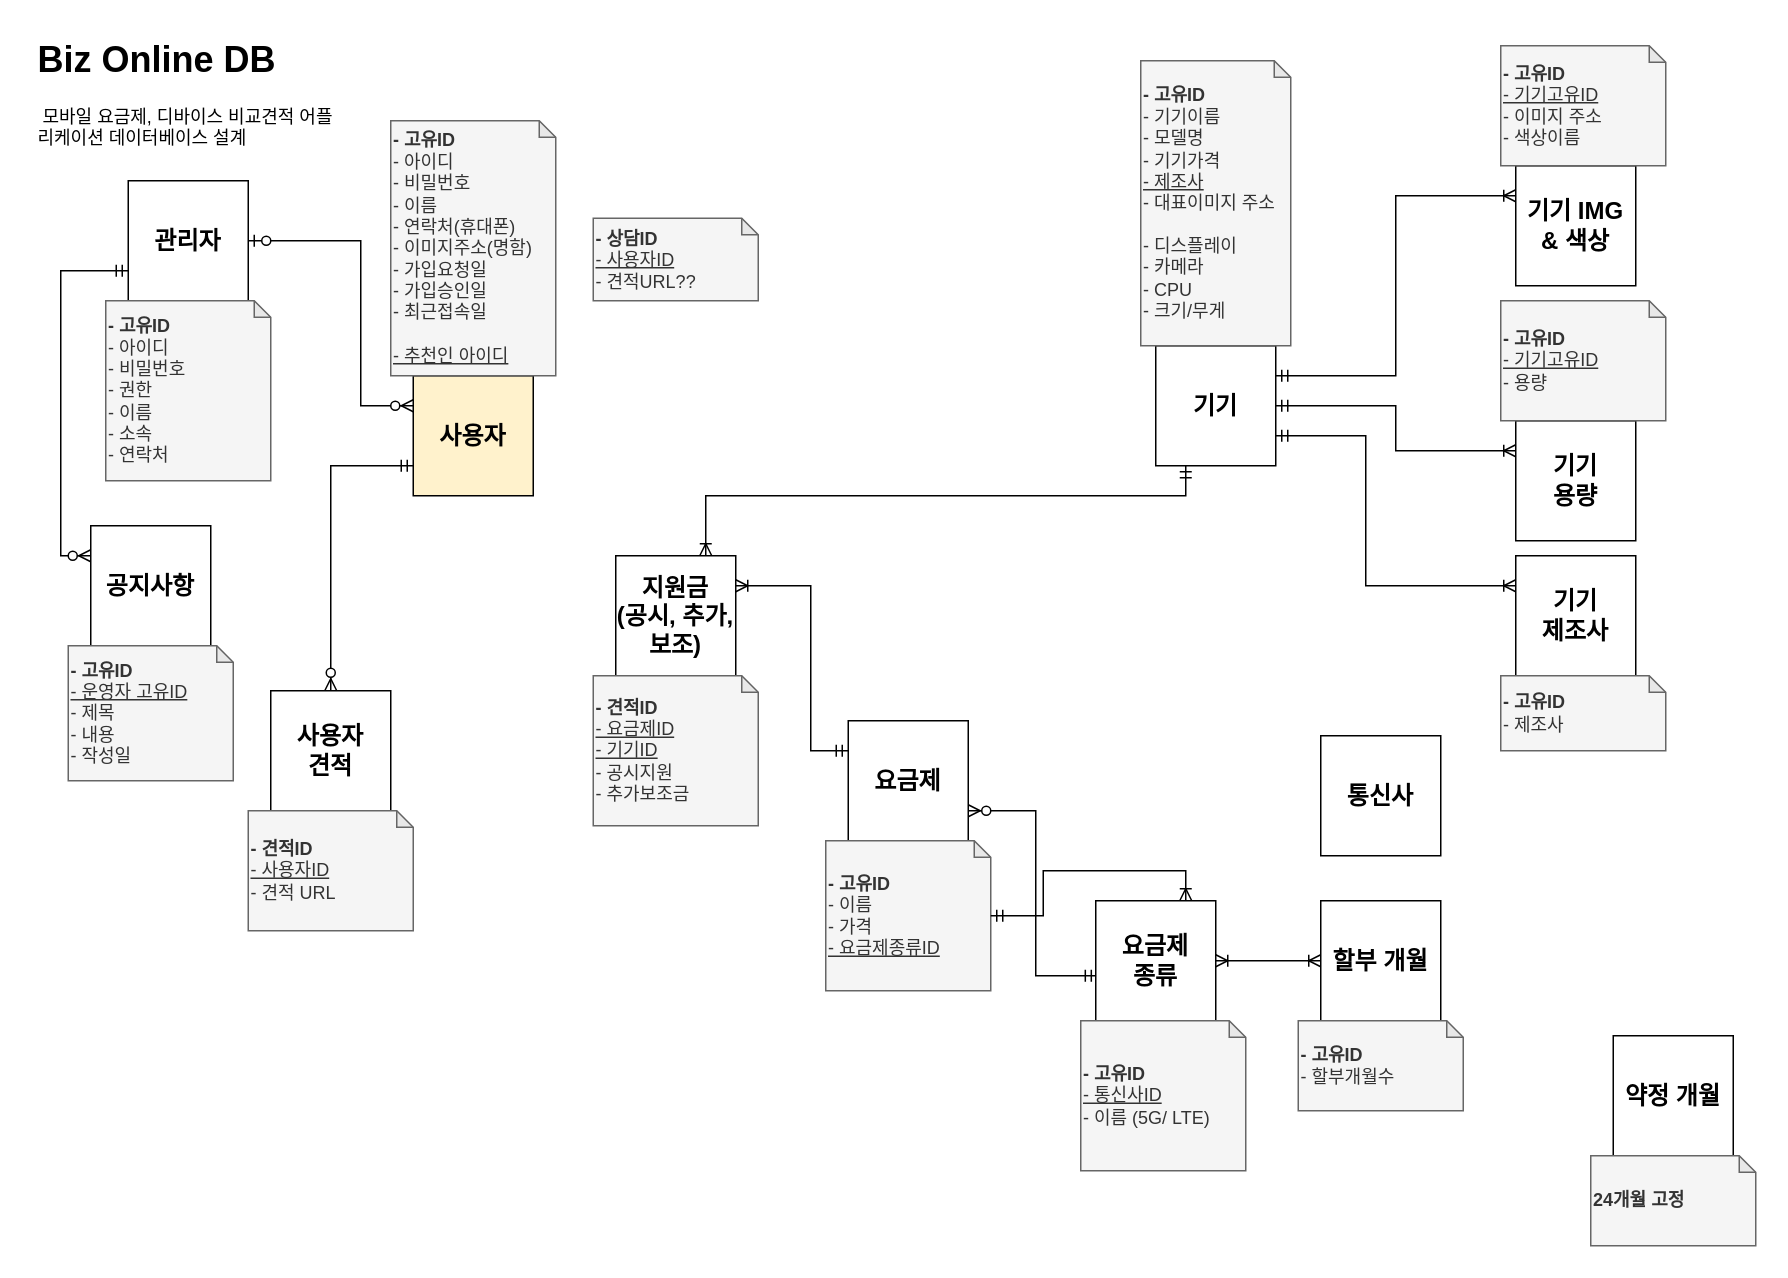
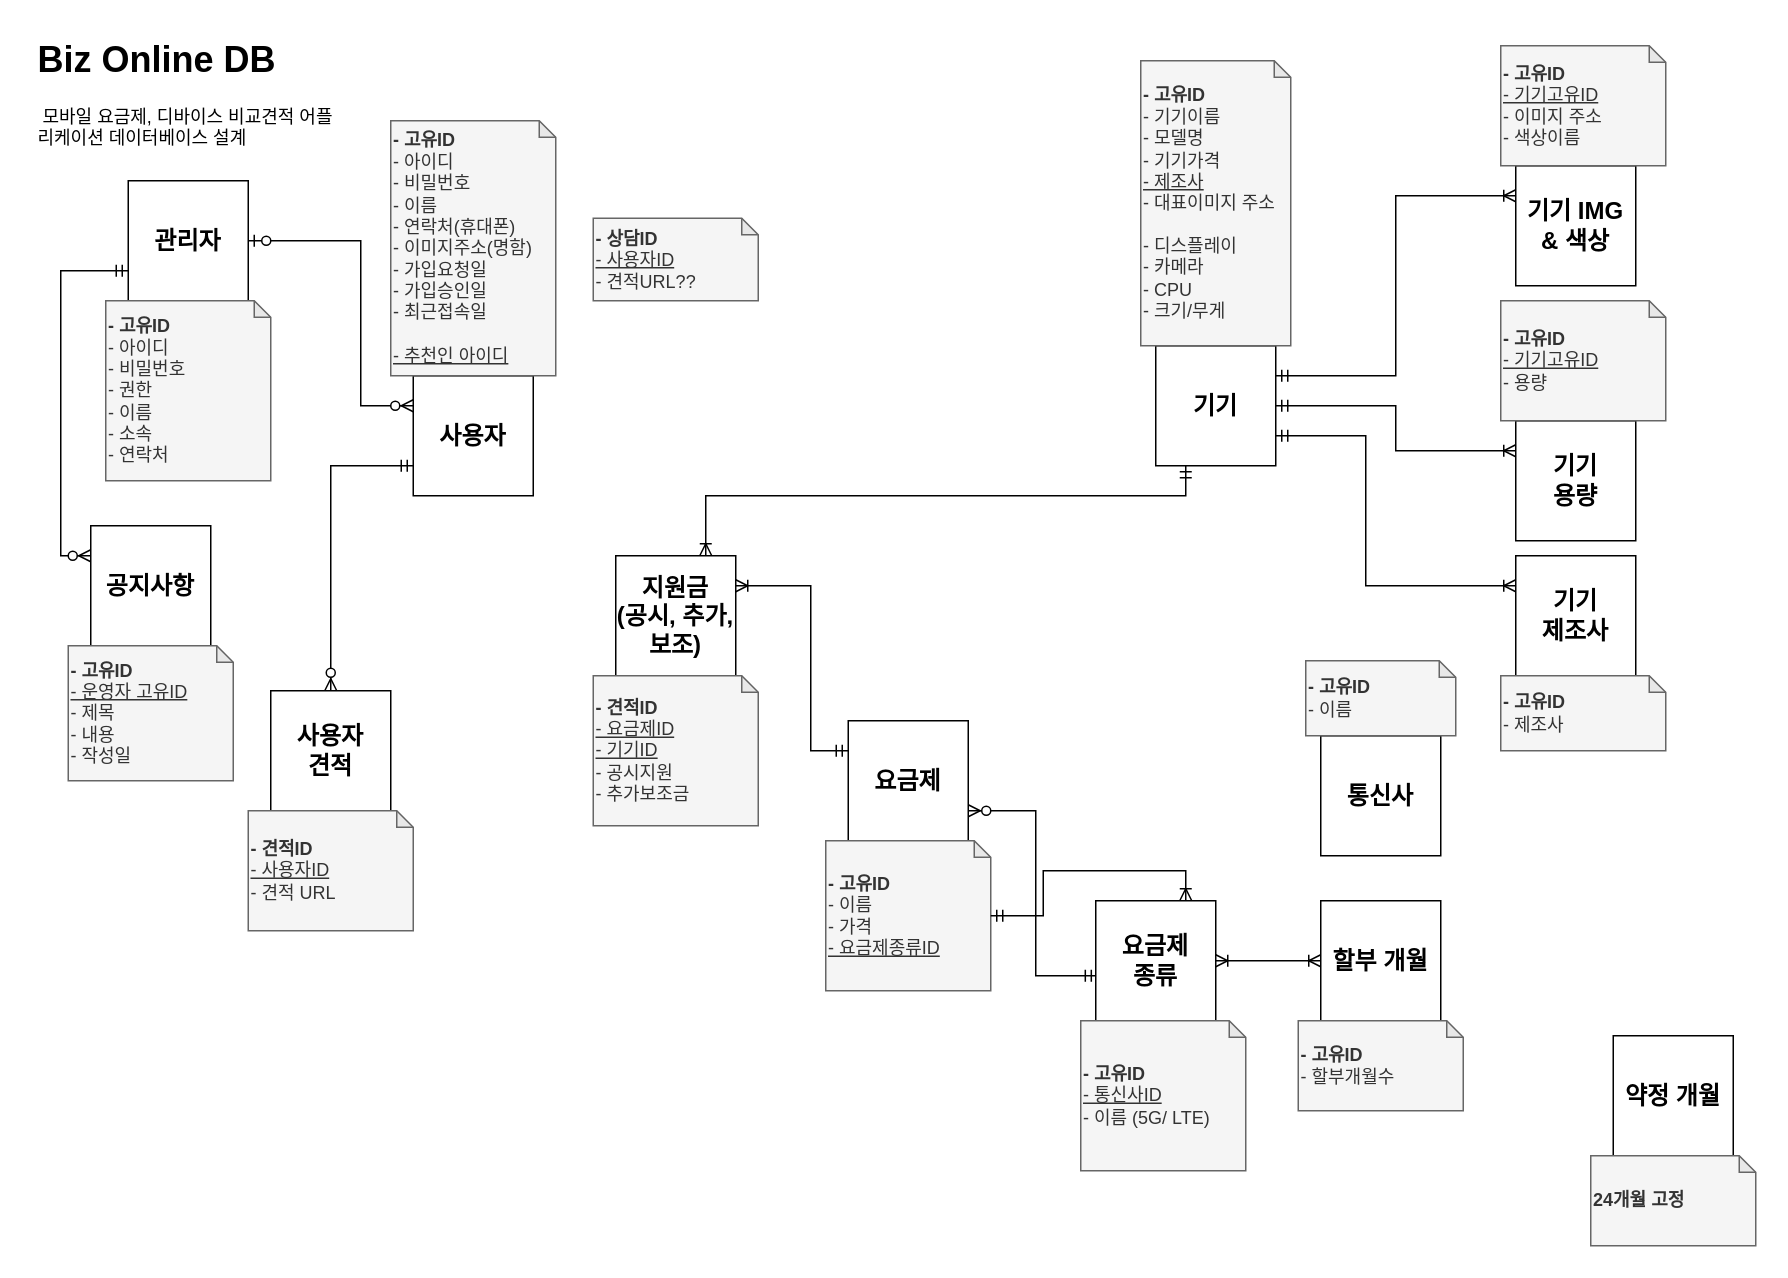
(473, 436) -> (473, 436)
none -> (1381, 698)
